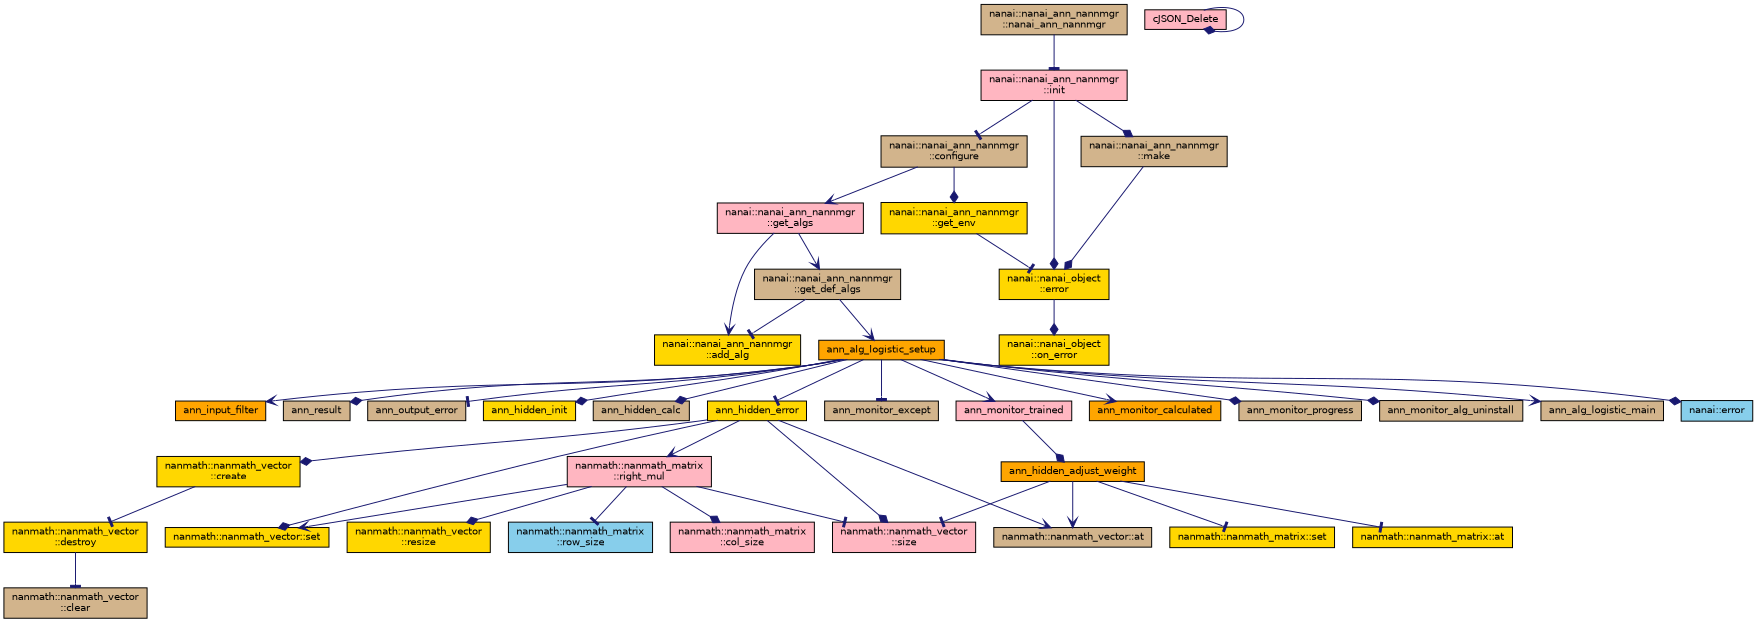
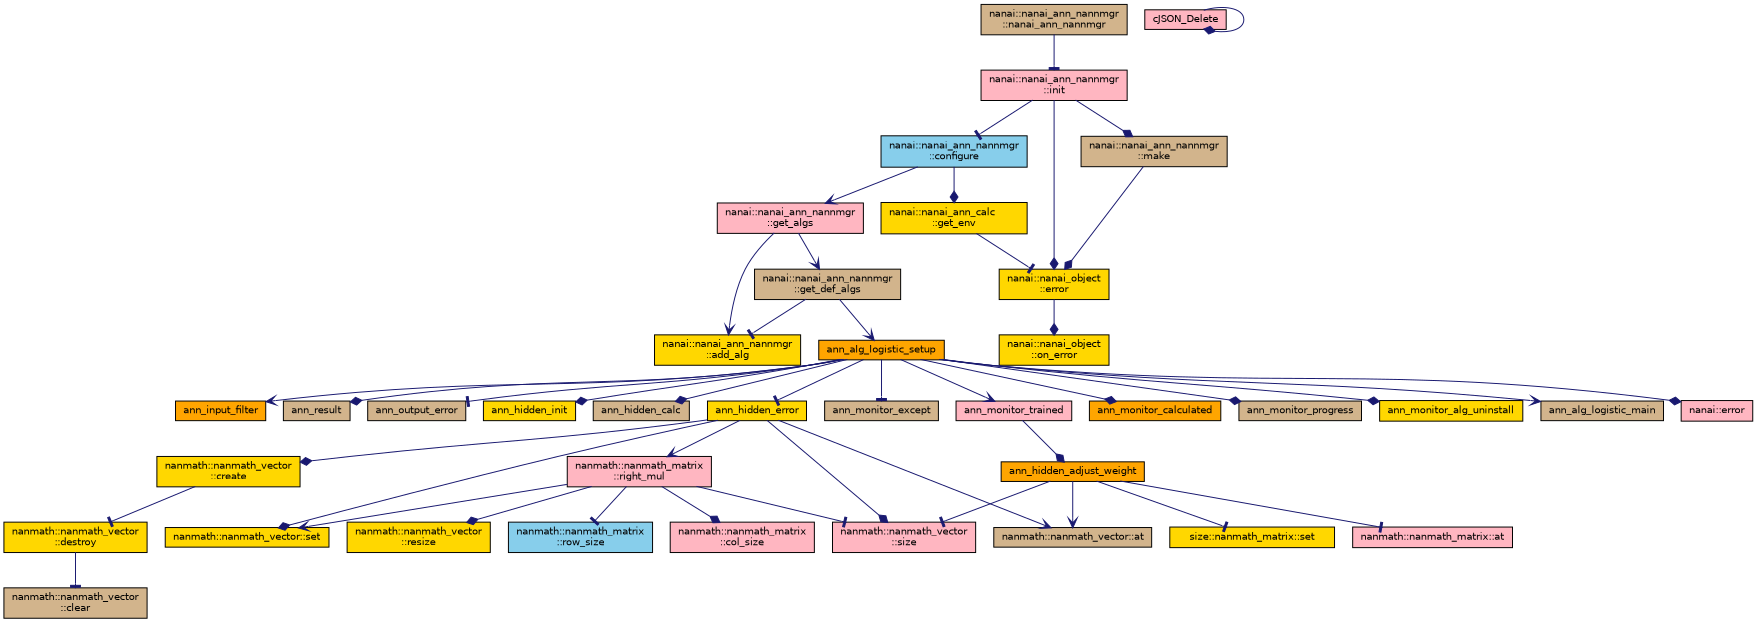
(954, 151) -> (954, 151)
(954, 218) -> (954, 218)
(1013, 379) -> (1013, 379)
(1451, 411) -> (1451, 411)
(1717, 411) -> (1717, 411)
(1252, 537) -> (1252, 537)
(1433, 537) -> (1433, 537)
